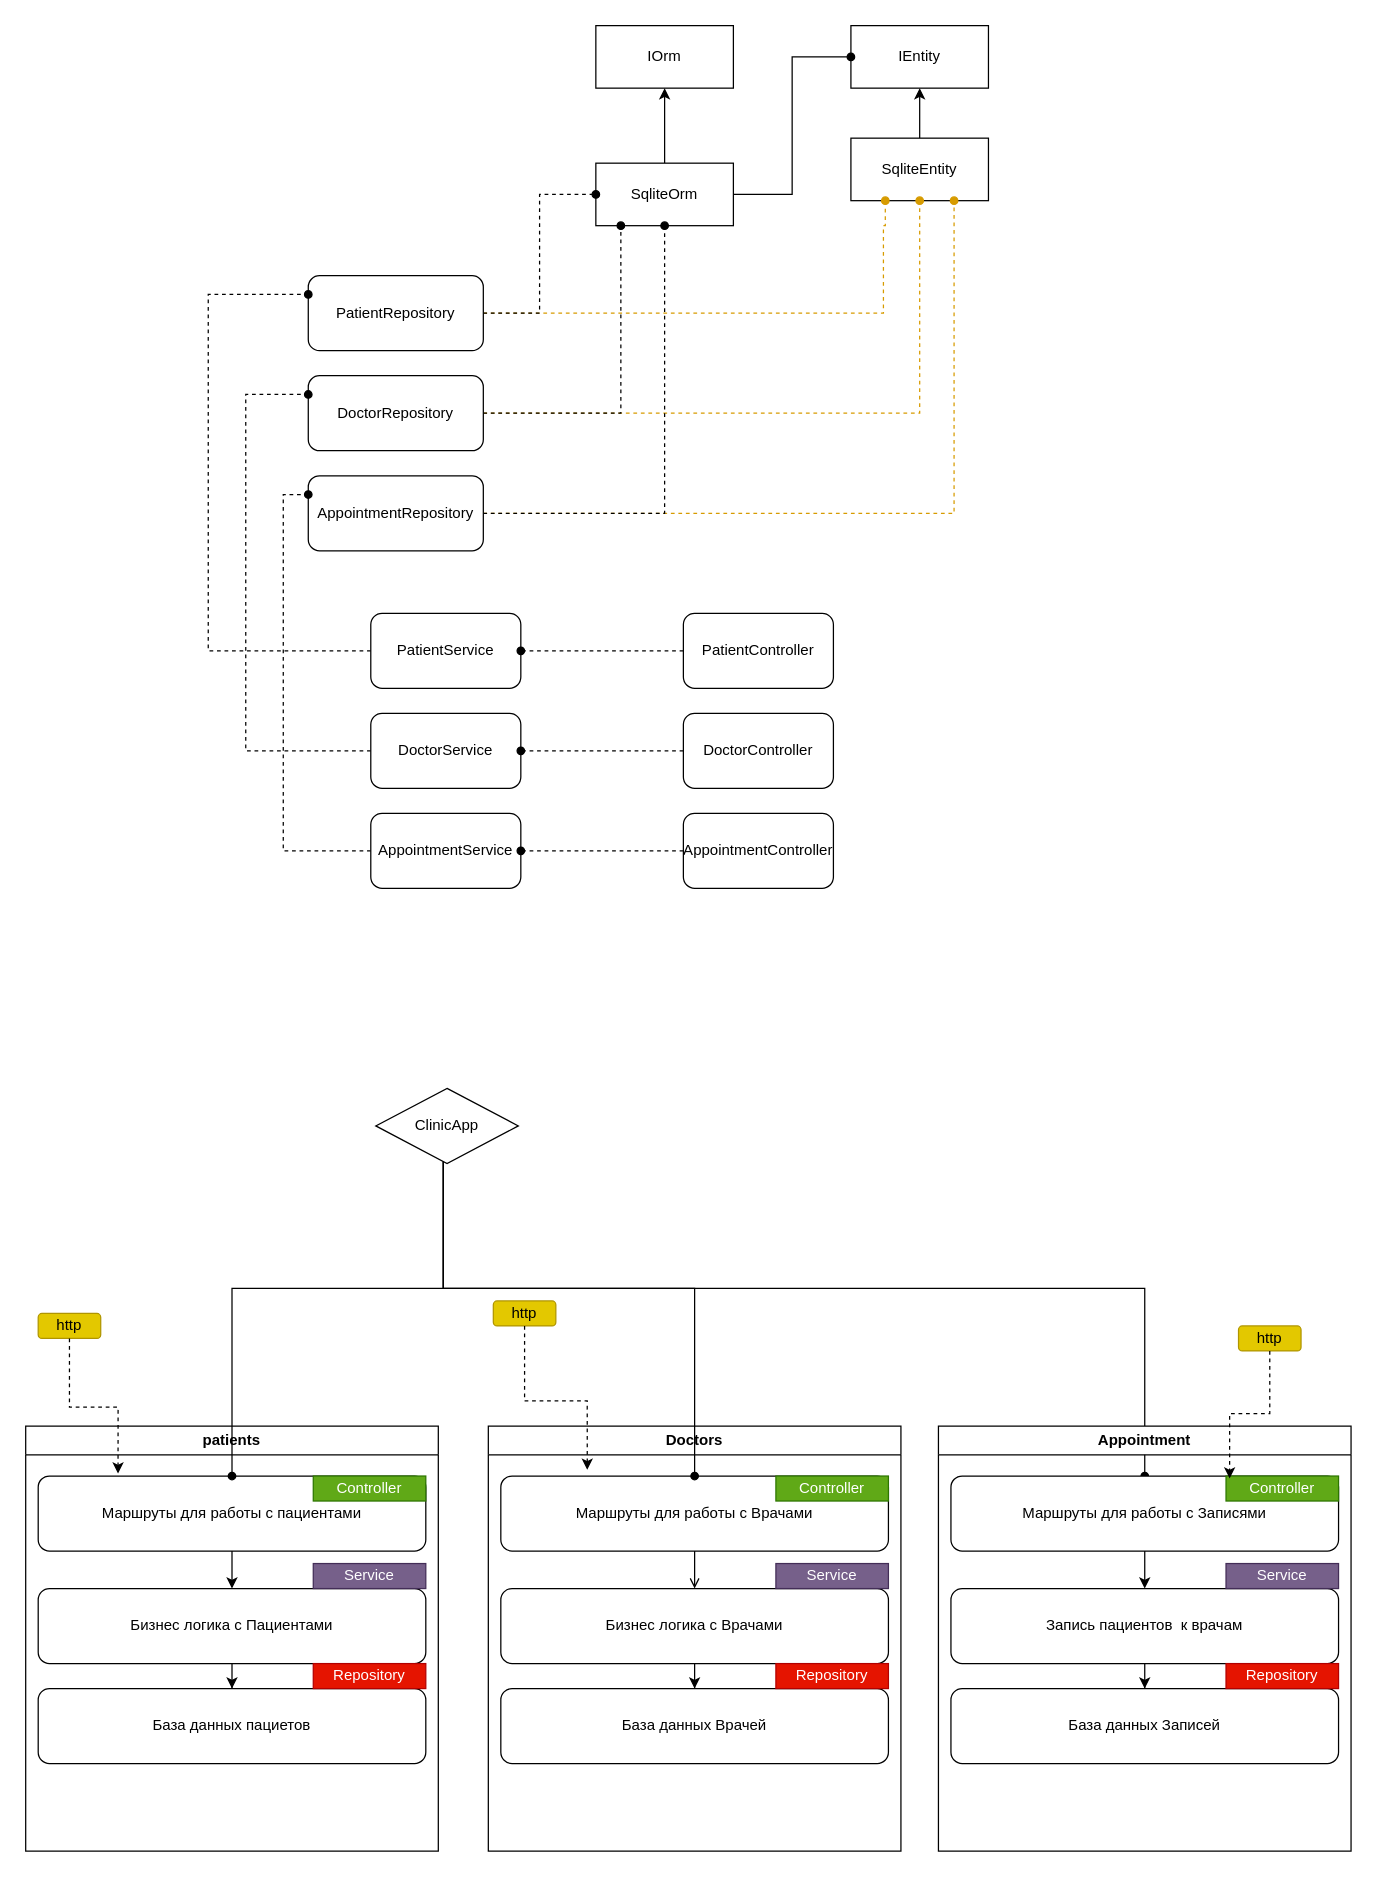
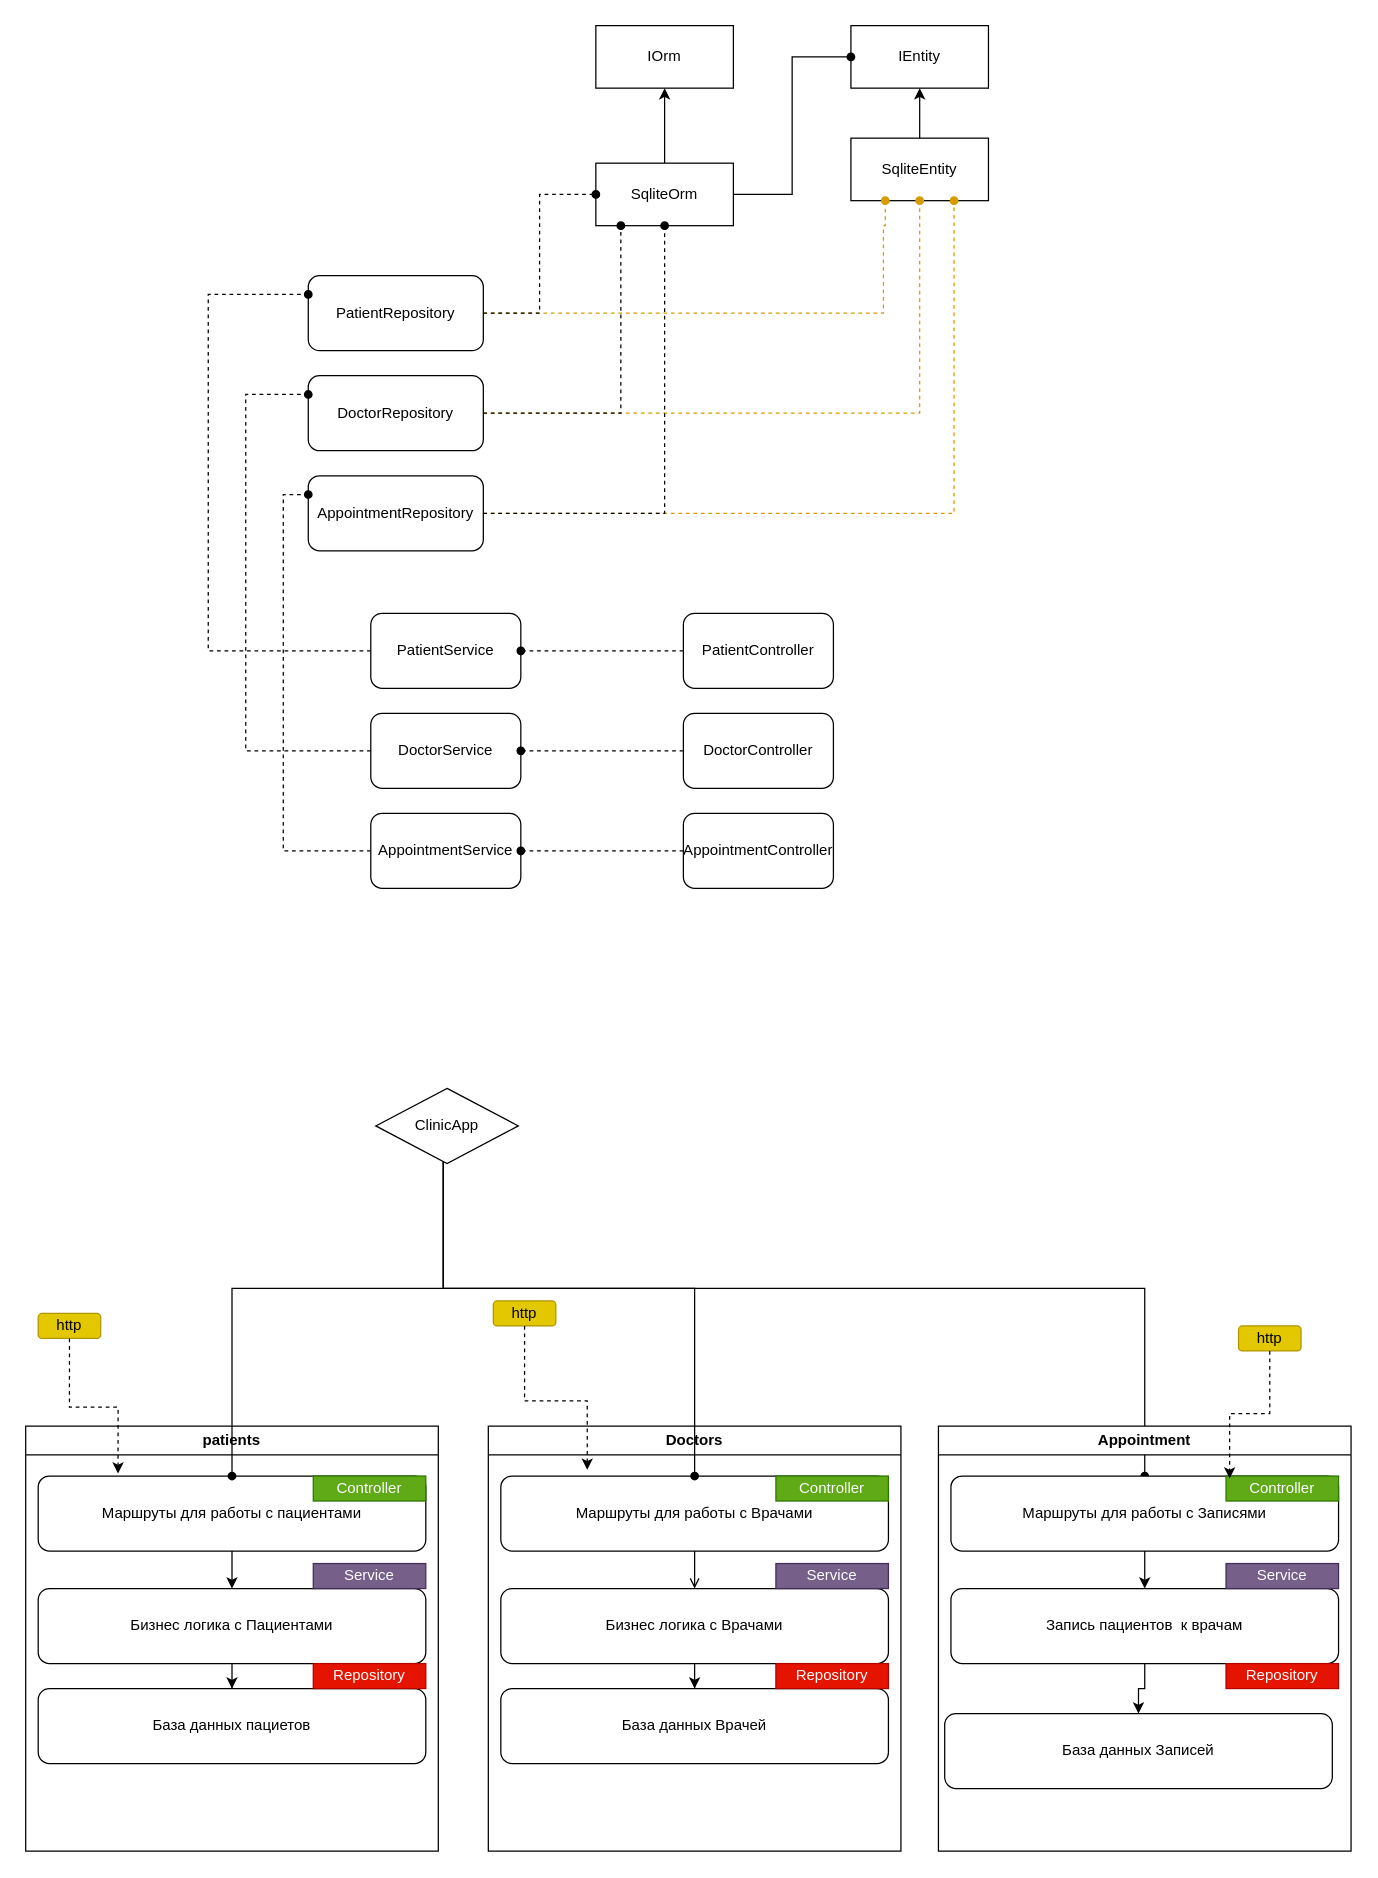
(1144, 1726) -> (1138, 1751)
